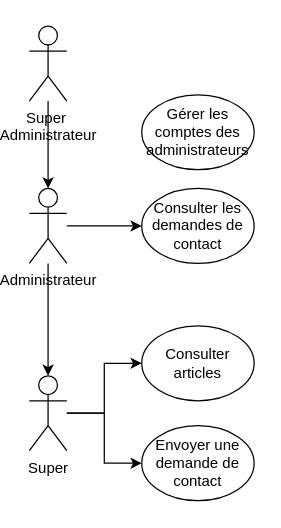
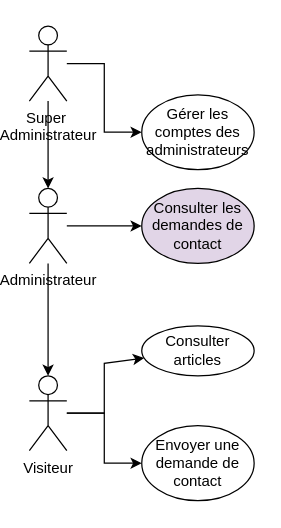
none -> (104, 93)
(198, 226) -> (198, 226)
(198, 363) -> (198, 351)
(49, 468) -> (49, 468)
